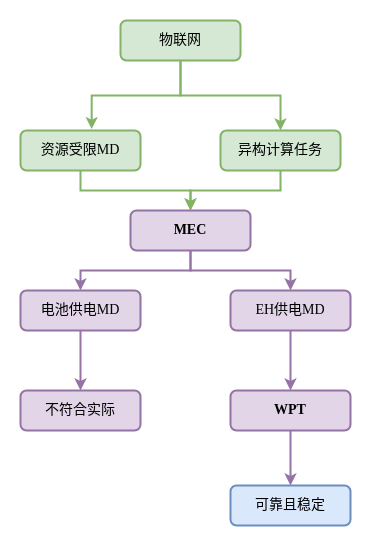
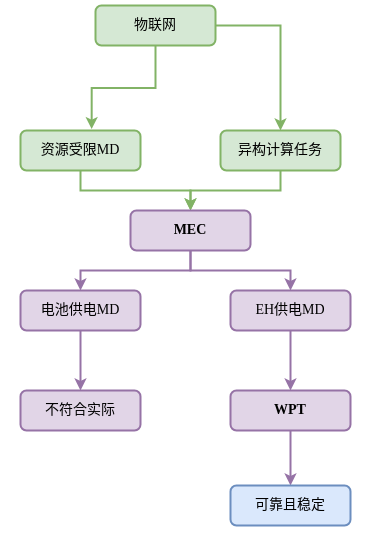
(181, 41) -> (156, 26)
